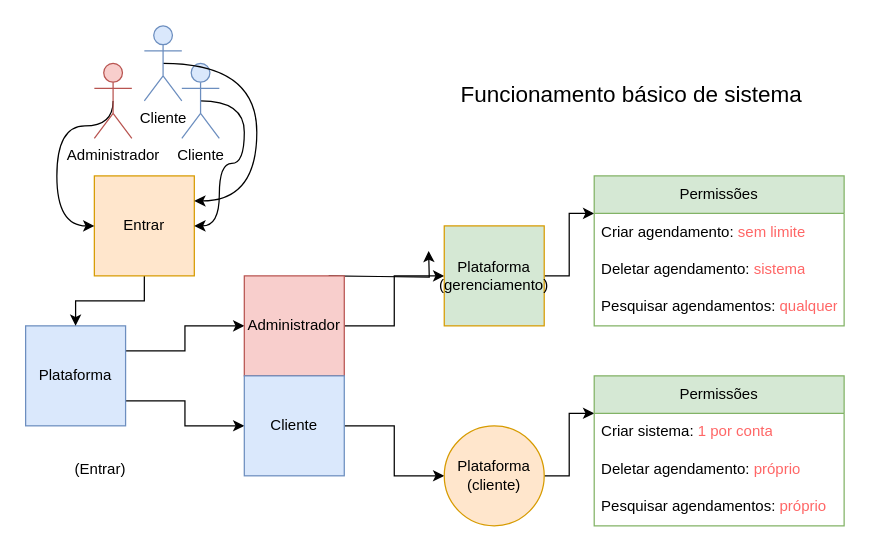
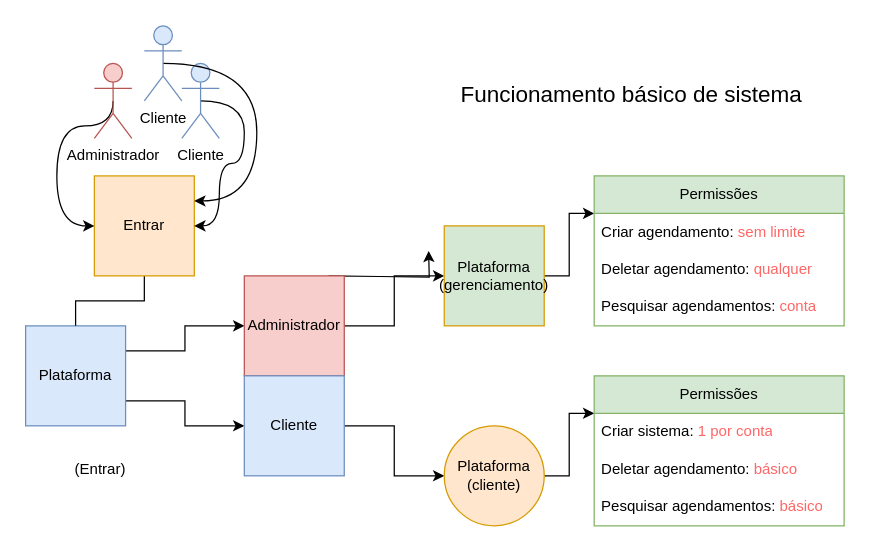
(710, 269) -> (714, 269)
(721, 307) -> (716, 307)
(76, 316) -> (76, 319)
(710, 469) -> (706, 469)
(721, 507) -> (718, 507)
